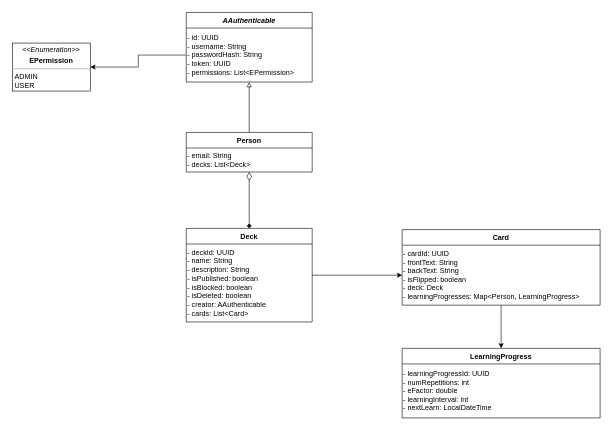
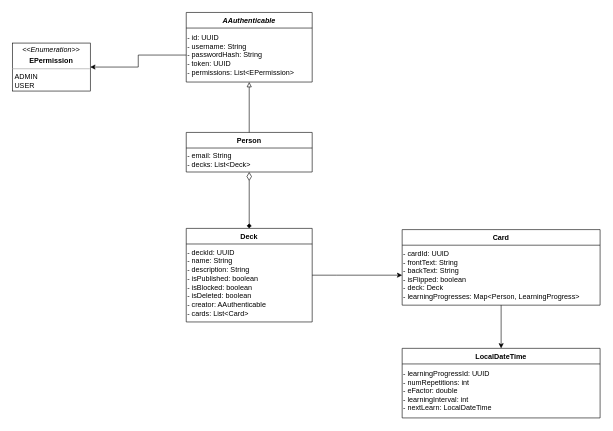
(501, 356) -> (501, 356)
